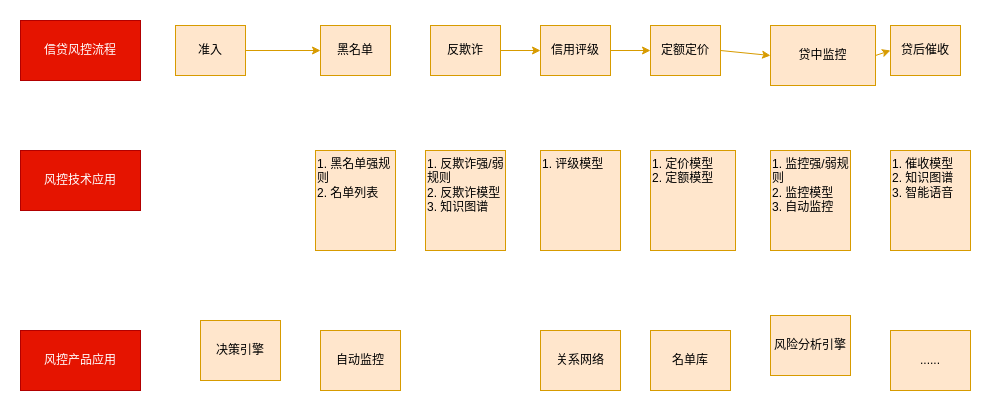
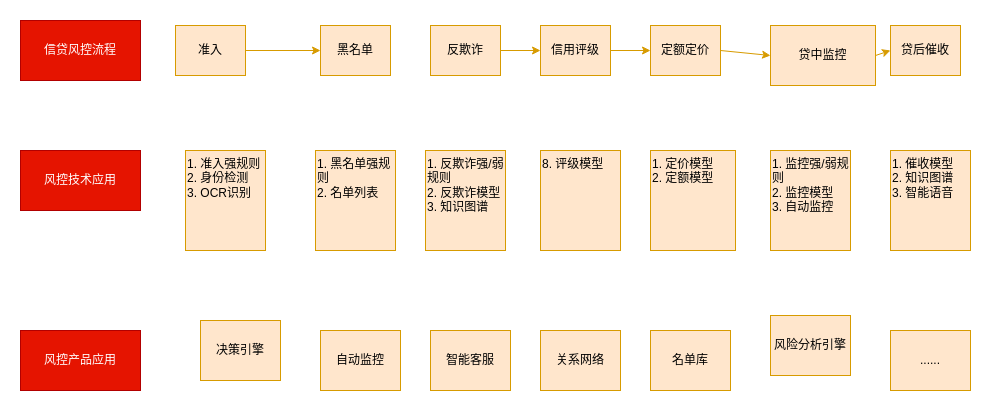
(573, 165) -> (573, 165)
none -> (226, 201)
none -> (471, 361)
